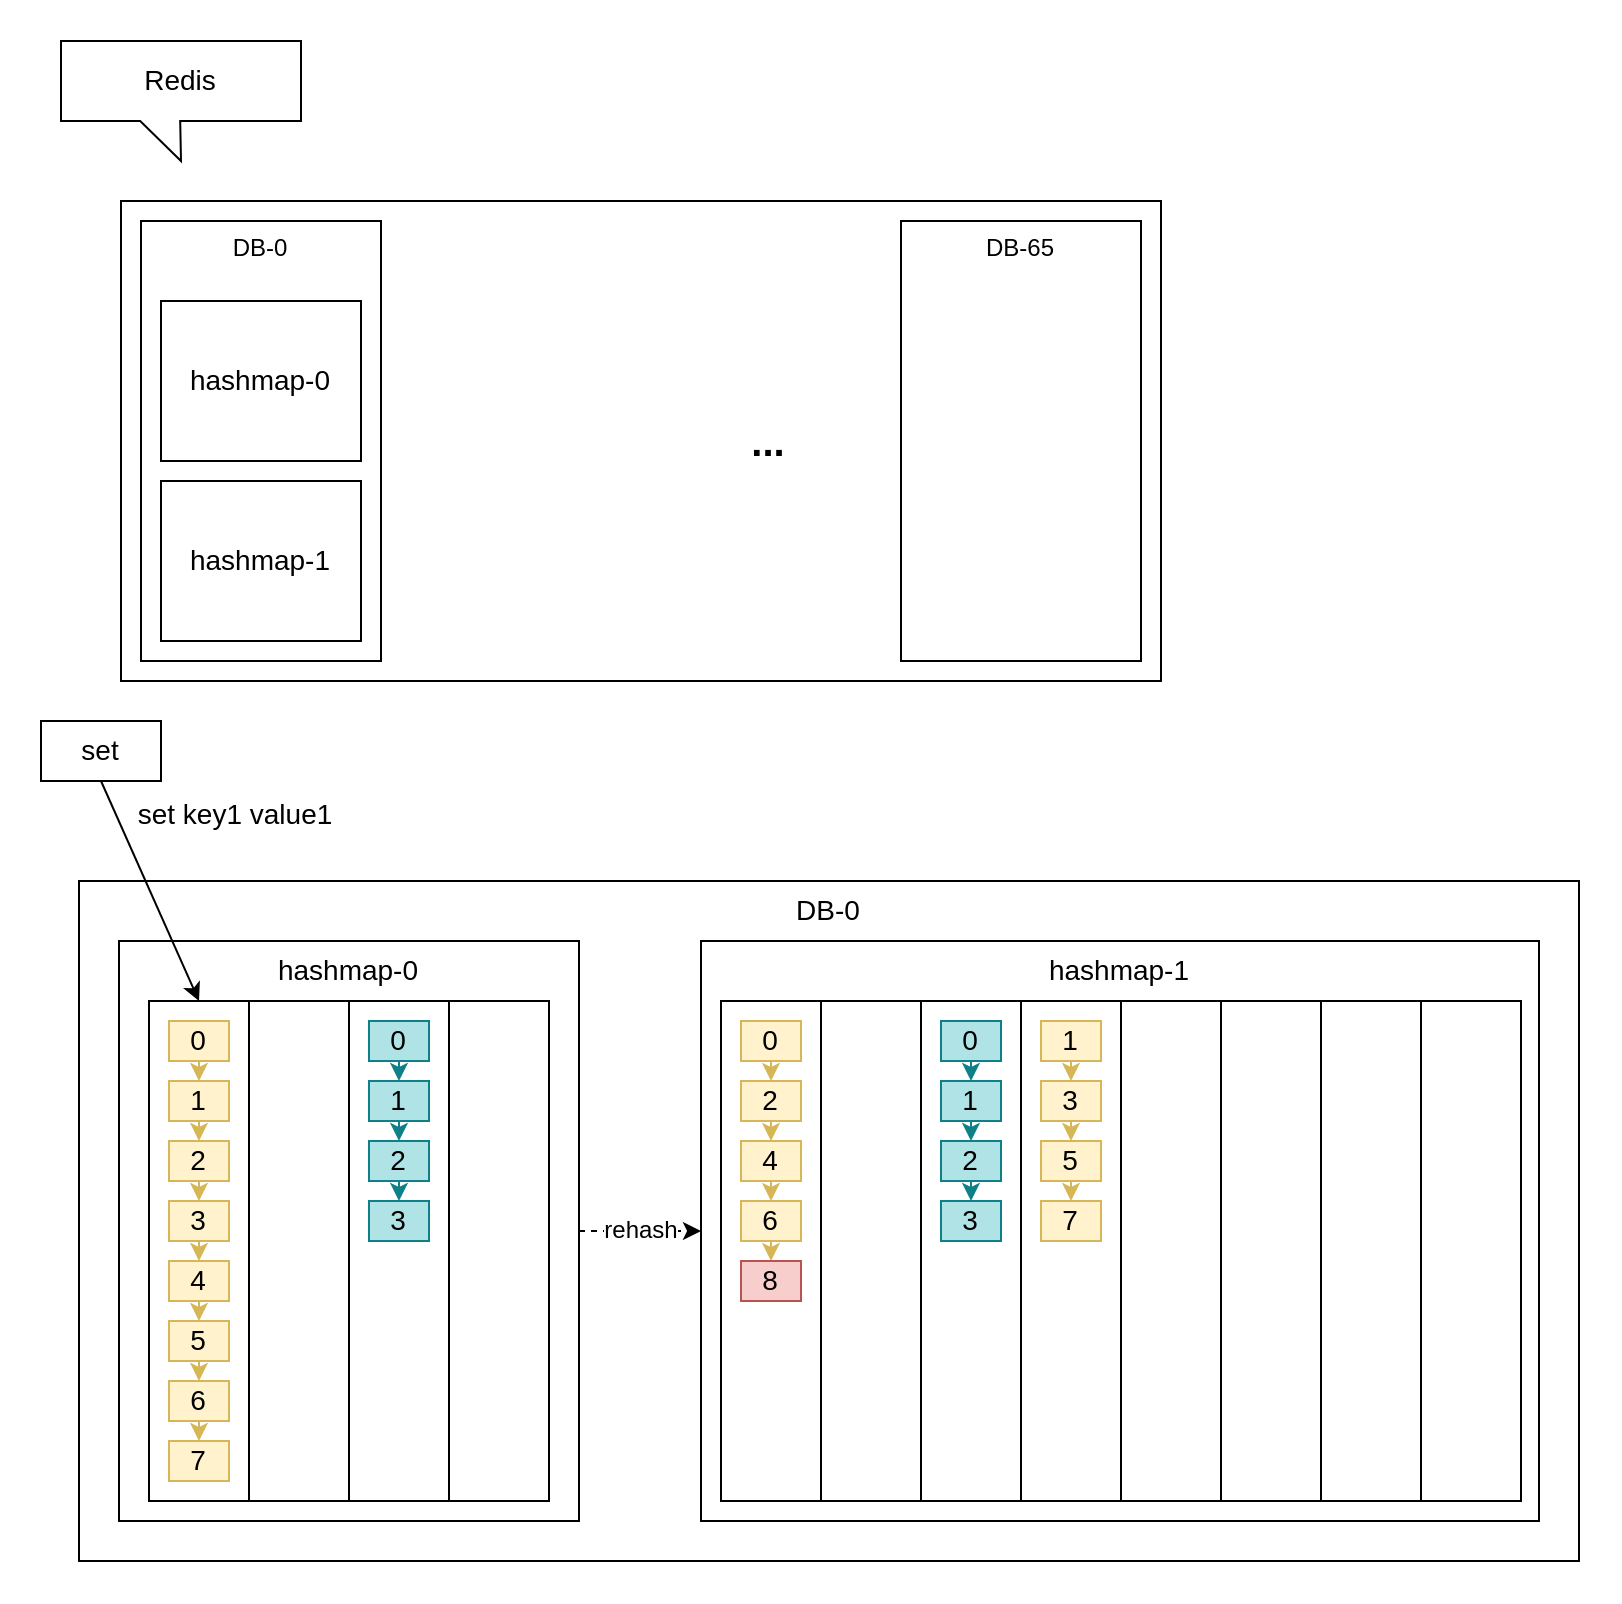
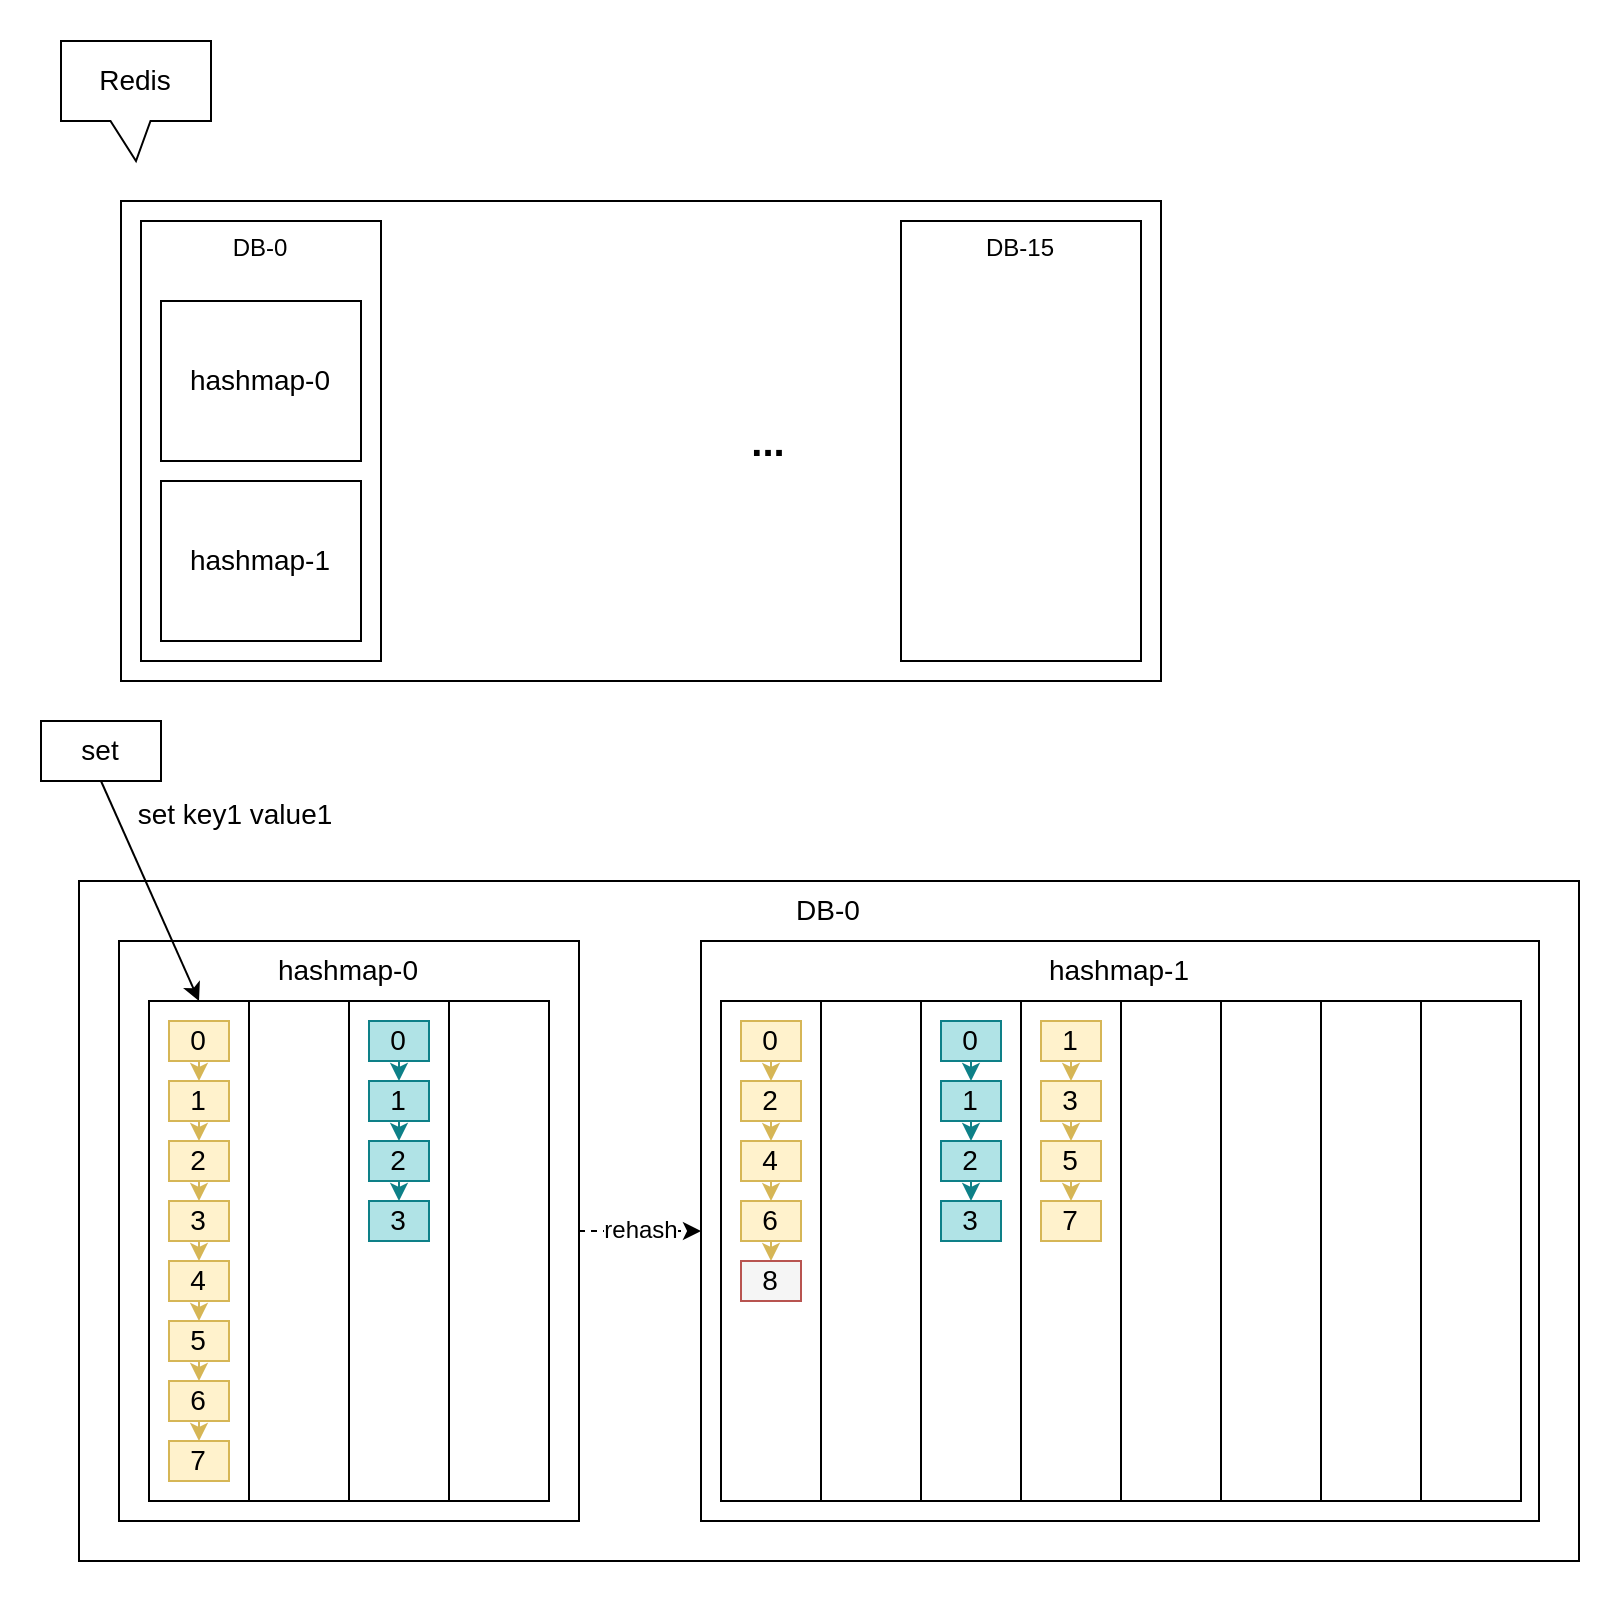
(181, 101) -> (136, 101)
(1021, 249) -> (1021, 249)
(771, 1281) -> (771, 1281)
